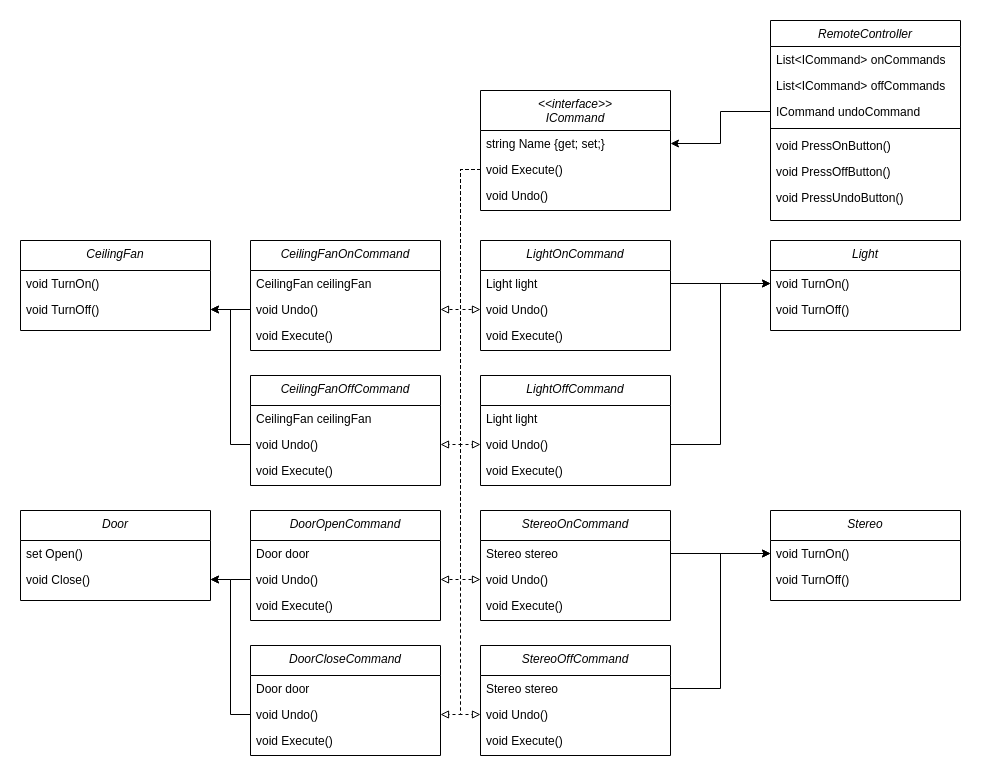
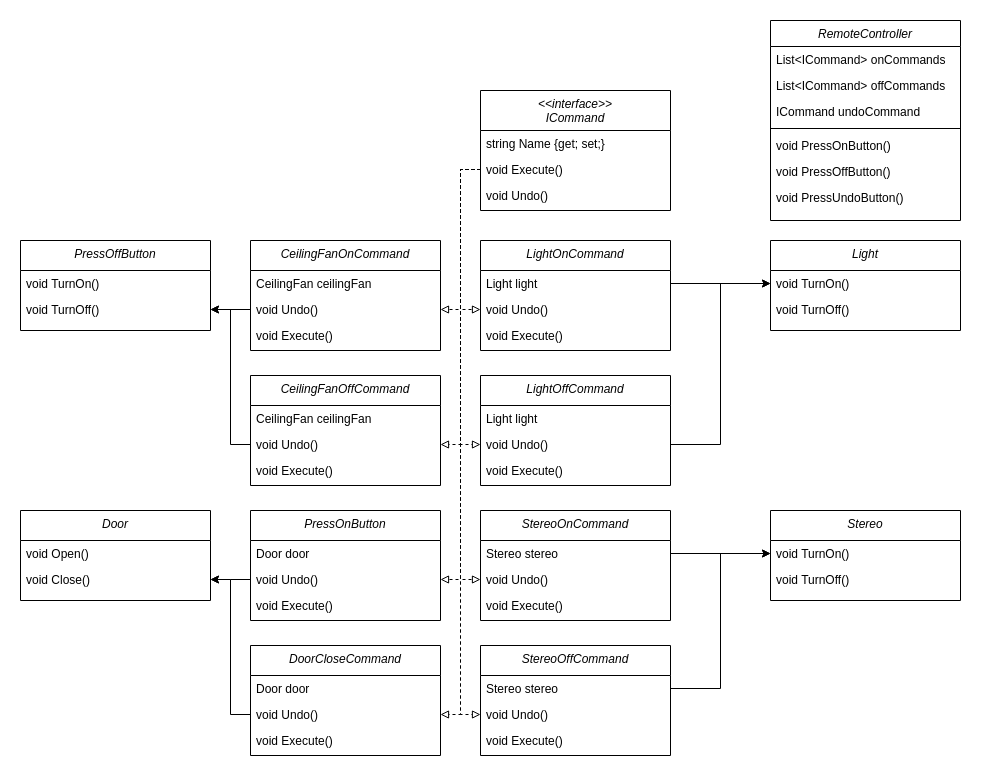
(721, 125) -> none
(115, 254) -> (115, 254)
(345, 524) -> (345, 524)
(58, 554) -> (60, 554)
